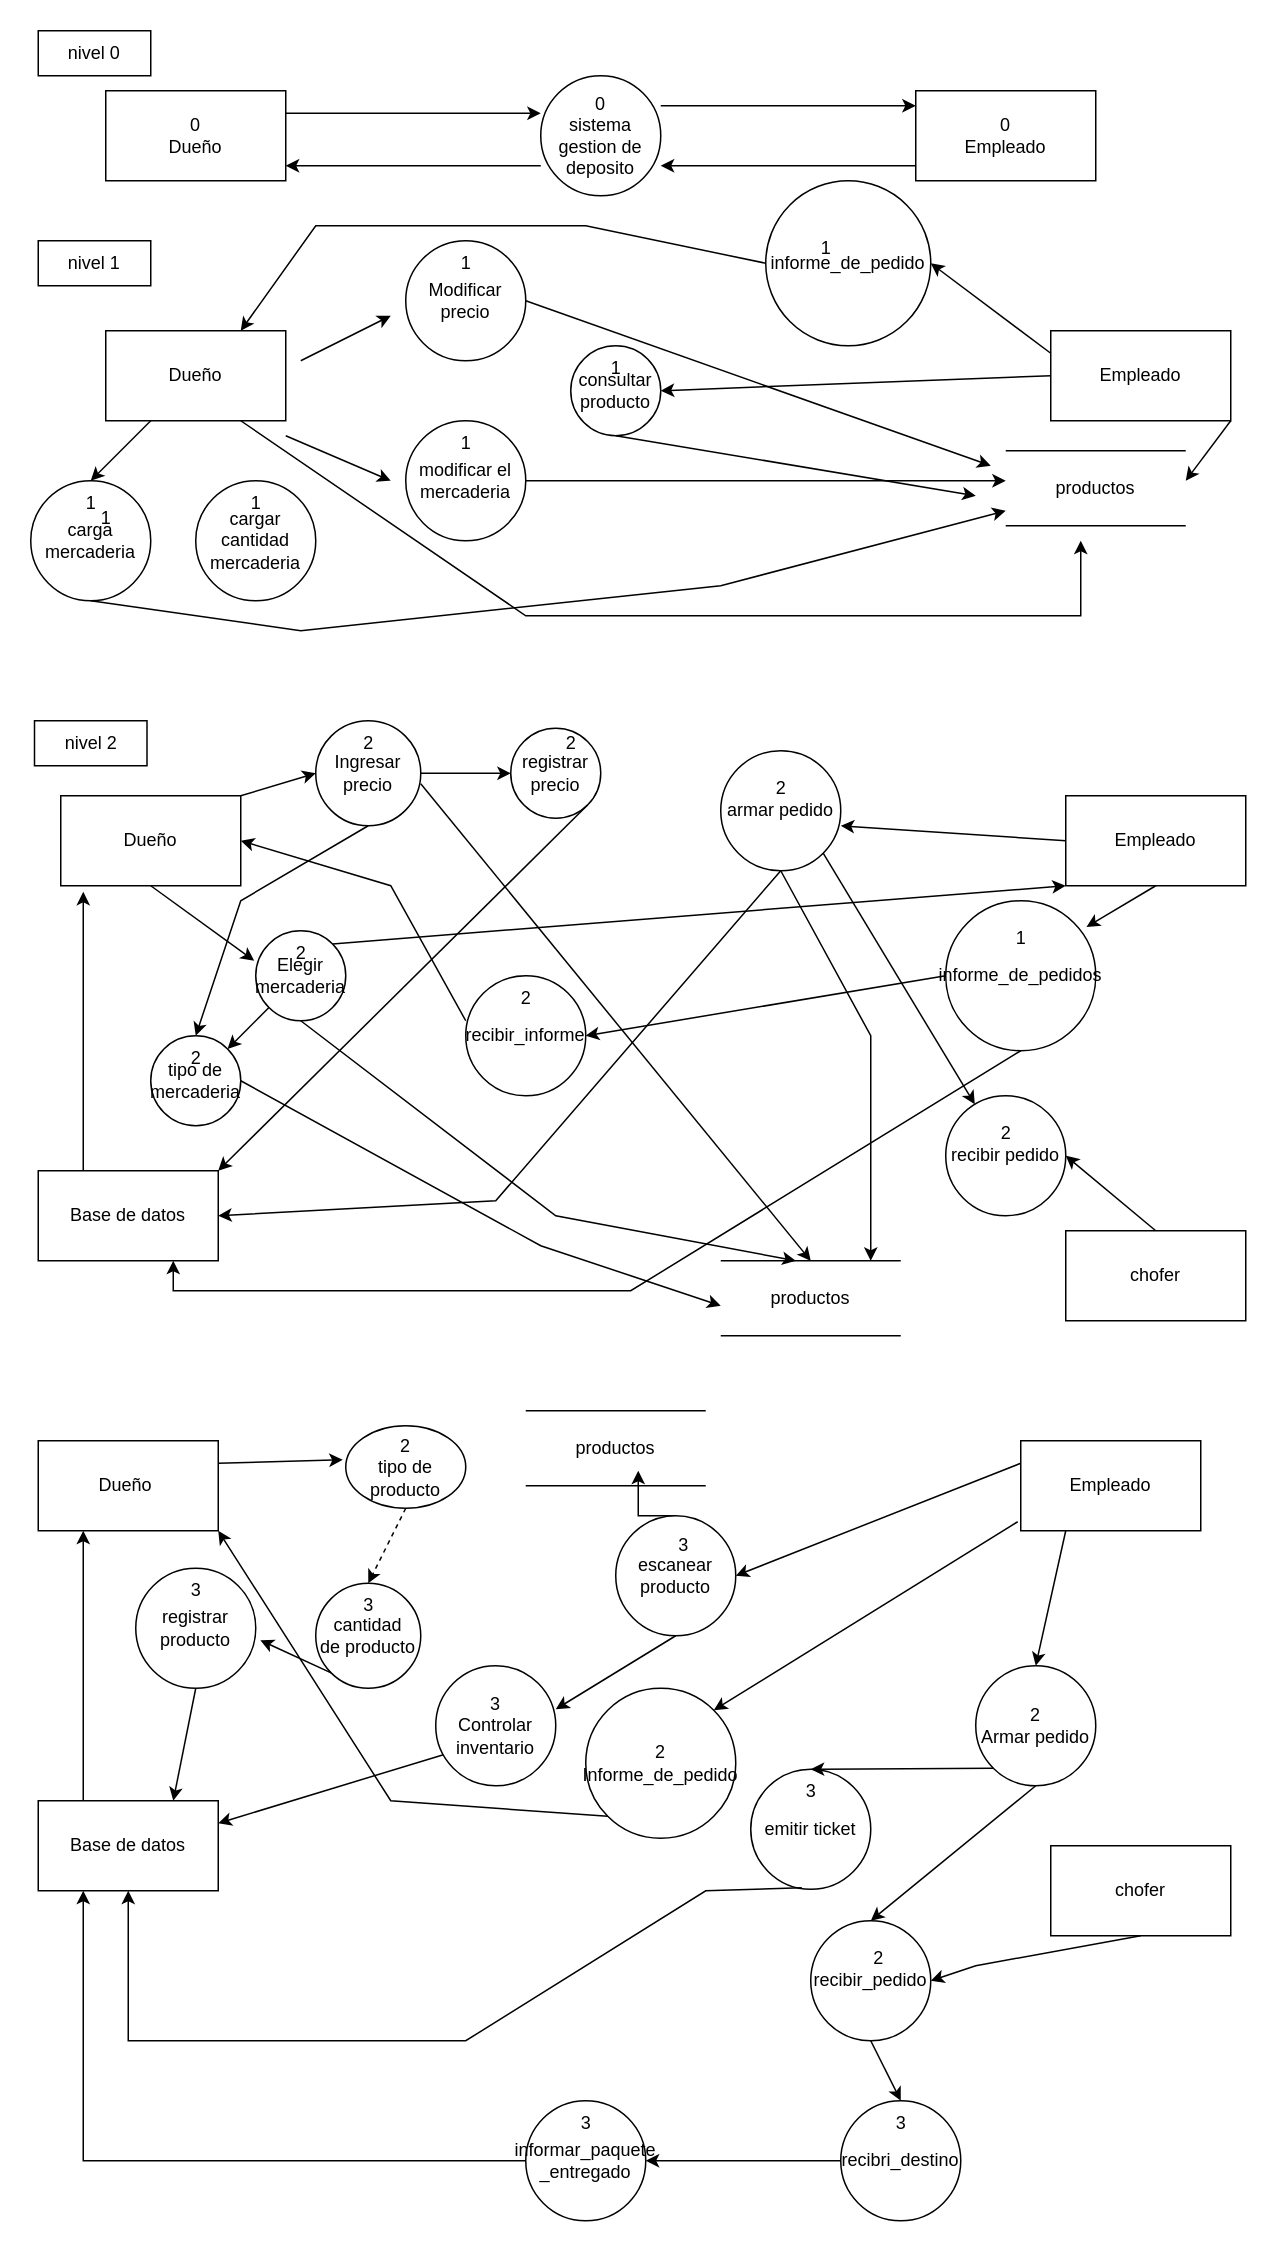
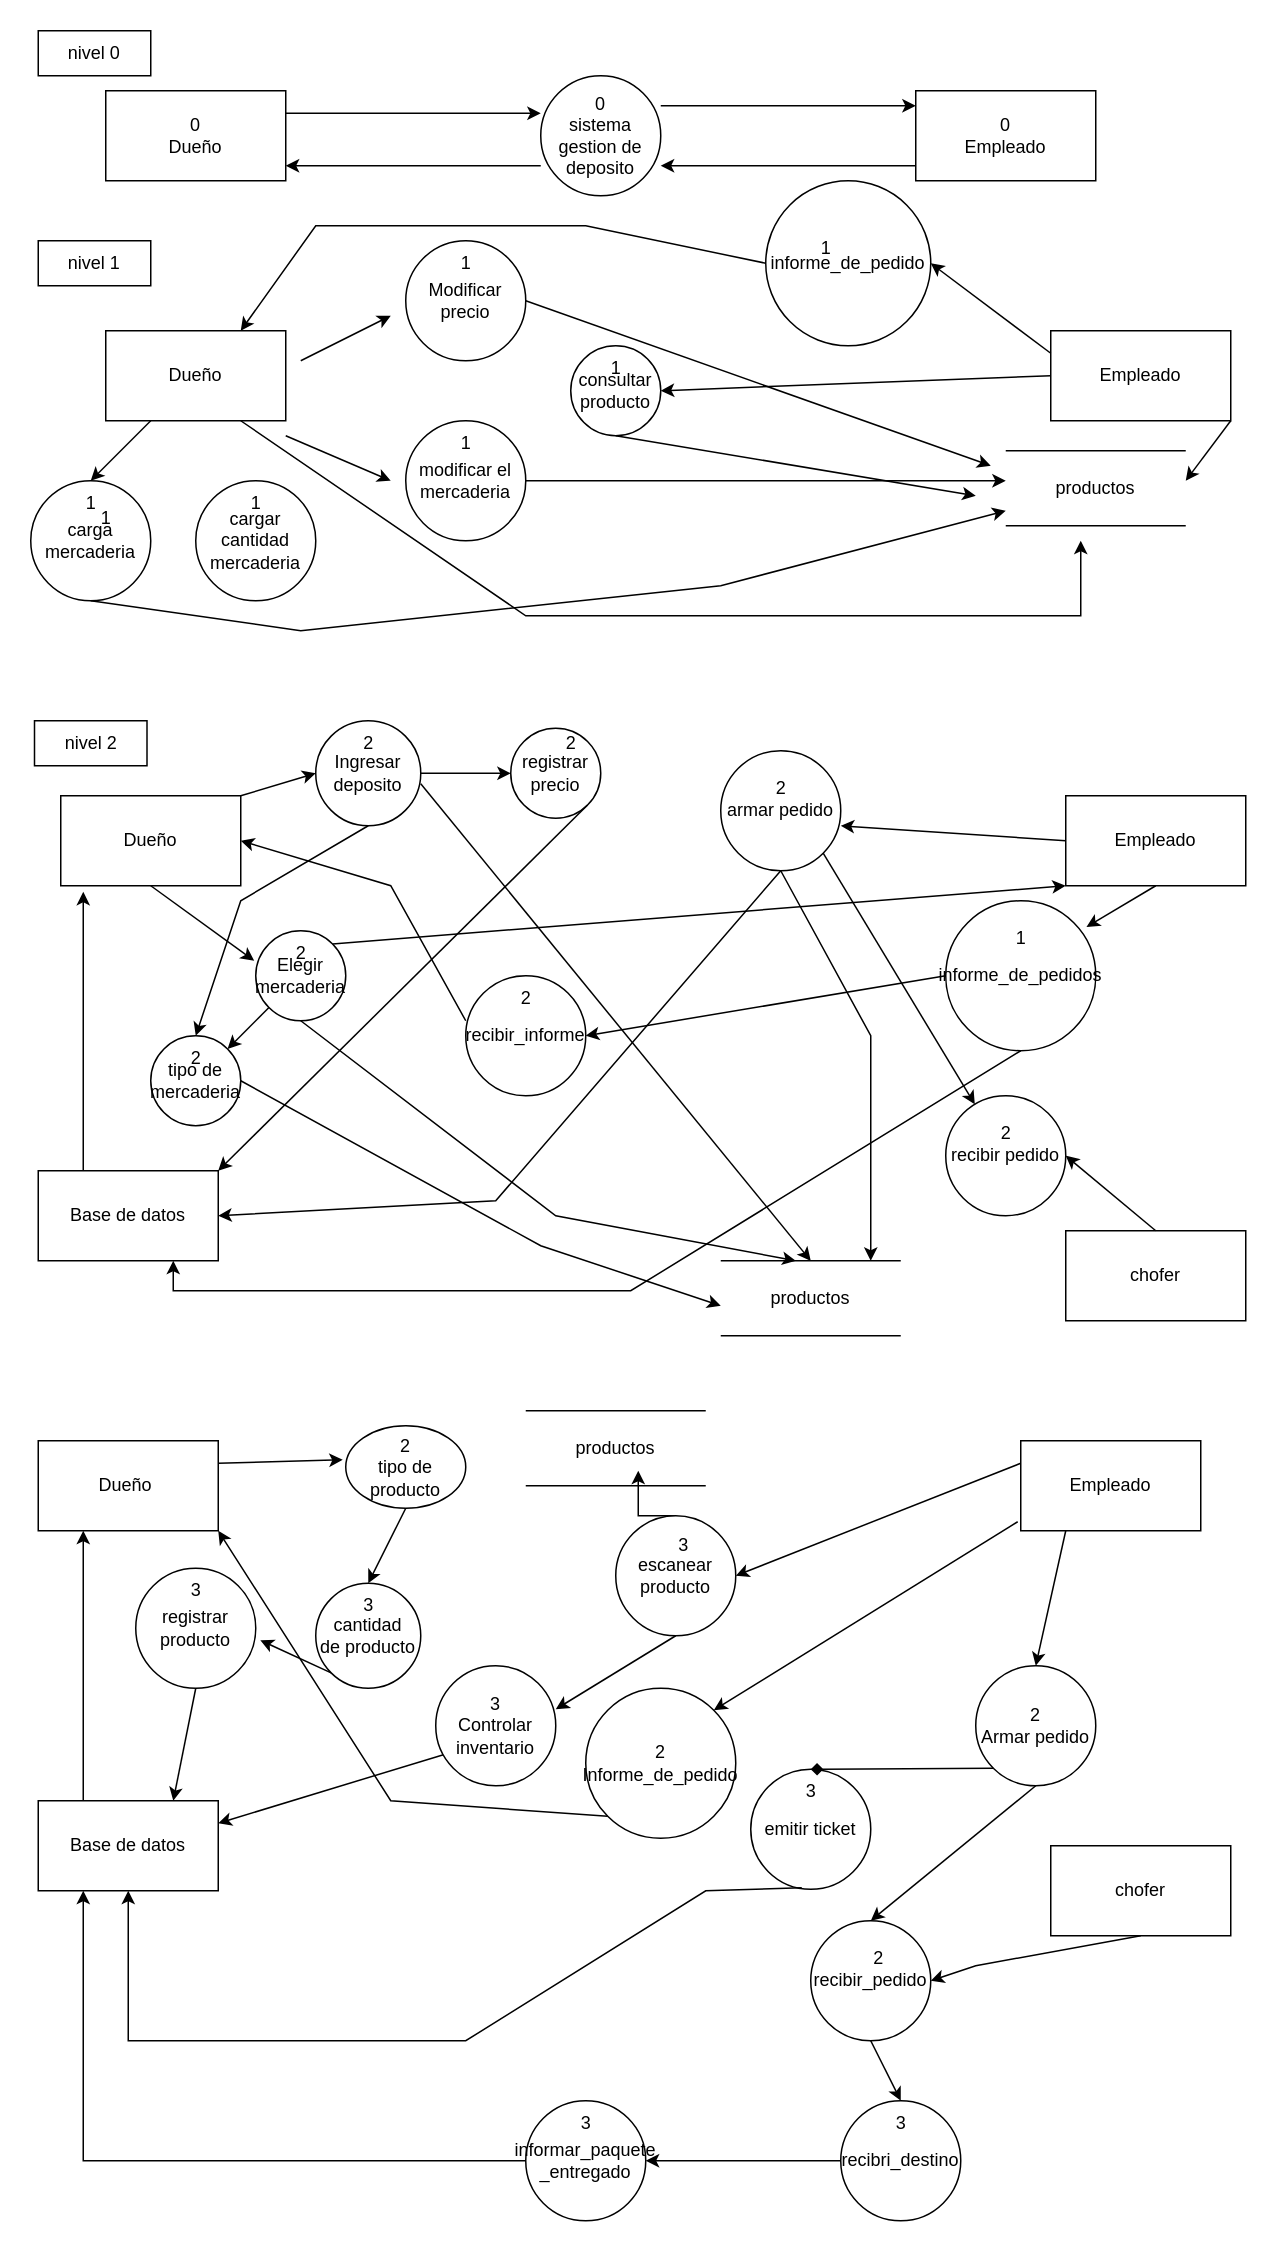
(368, 773) -> (368, 773)
(389, 1541) -> (389, 1541)
(822, 1769) -> (823, 1769)
